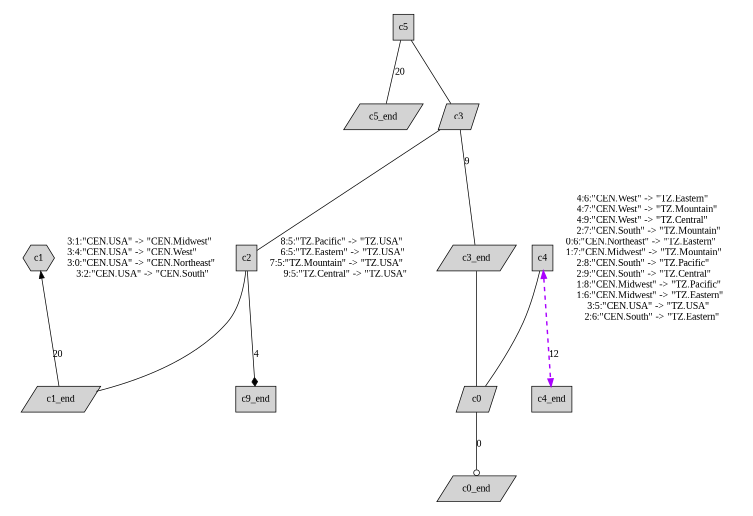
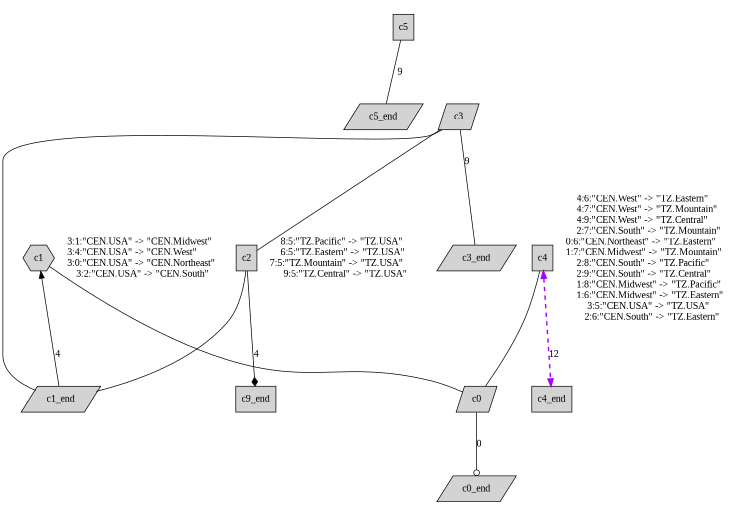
(400, 72) -> (400, 72)
(432, 74) -> (98, 137)
(477, 329) -> (246, 364)
(58, 354) -> (58, 354)
